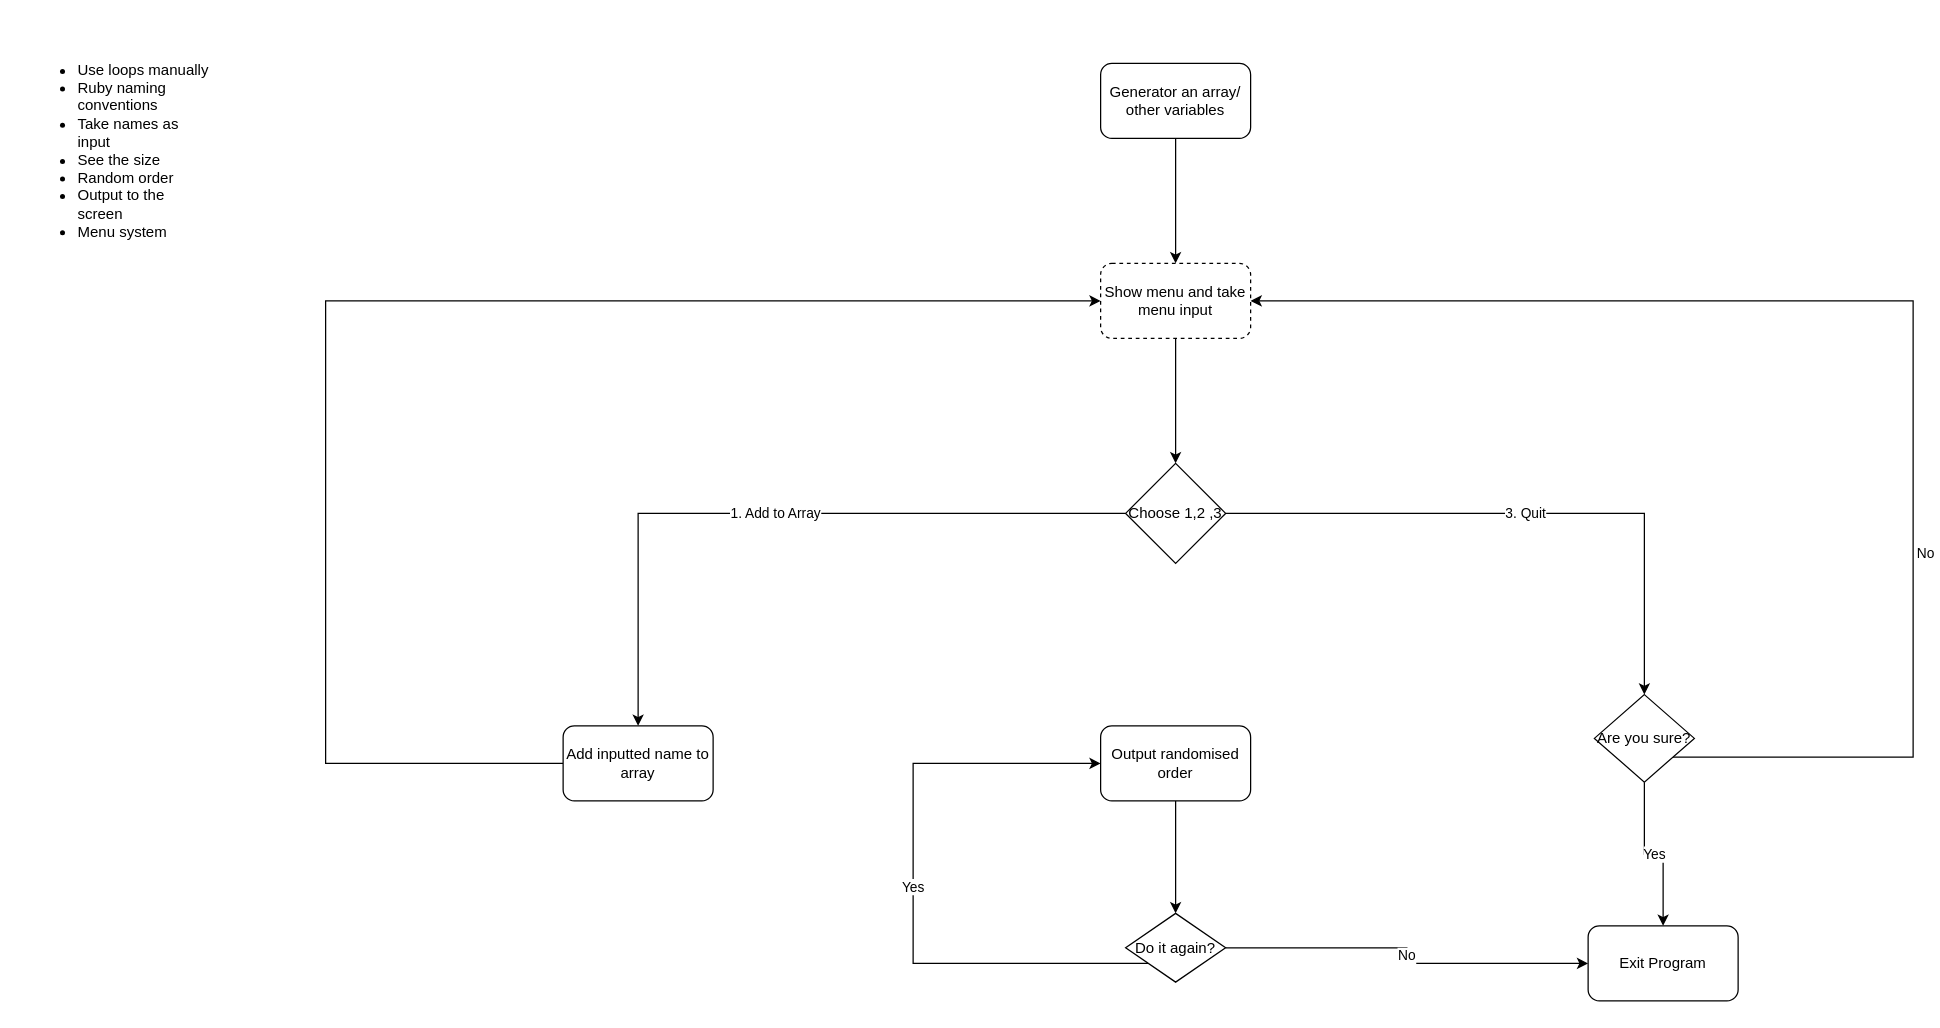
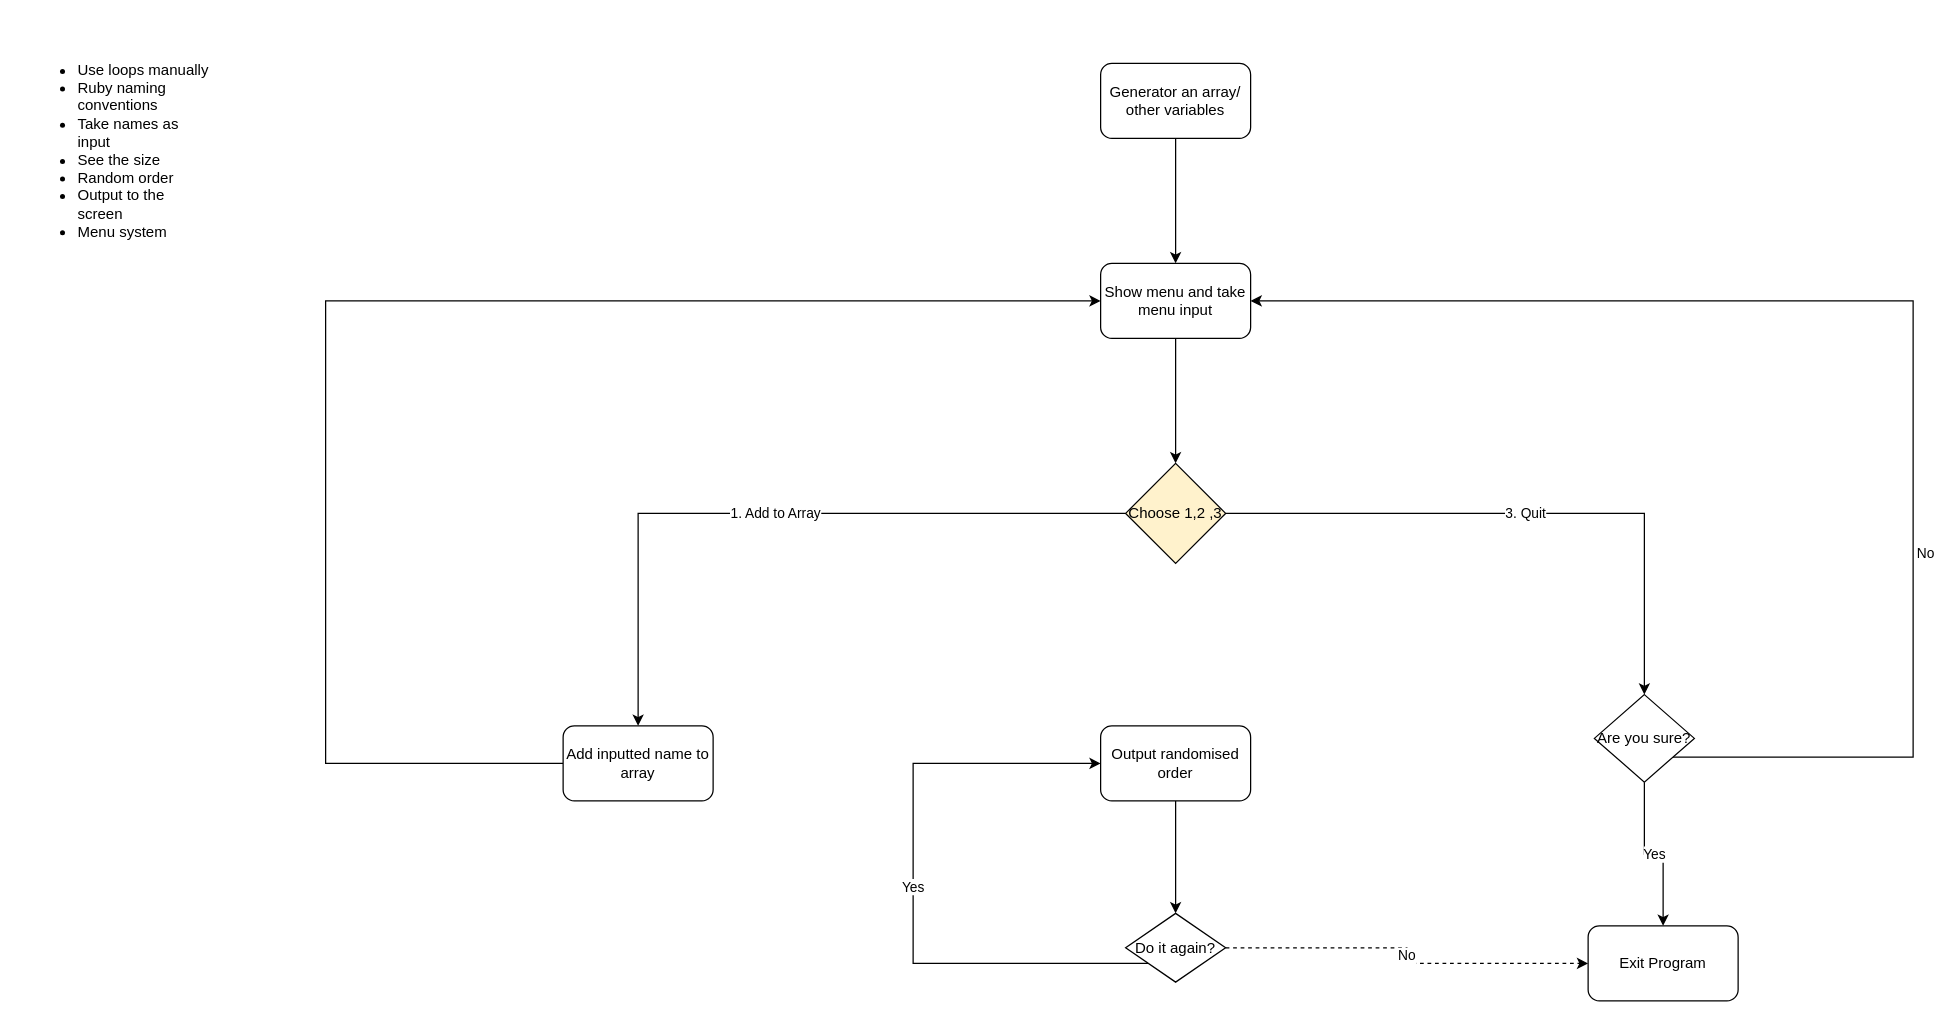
(1176, 301) -> (1176, 301)
(1176, 513) -> (1176, 513)
(1316, 948) -> (1316, 948)
